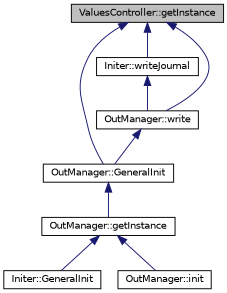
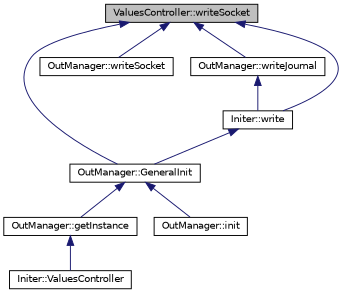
(147, 13) -> (182, 13)
none -> (107, 67)
(147, 67) -> (258, 67)
(147, 120) -> (258, 120)
(140, 256) -> (172, 203)
(52, 280) -> (70, 280)
